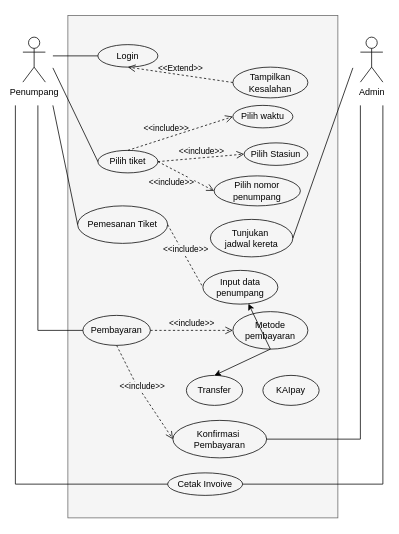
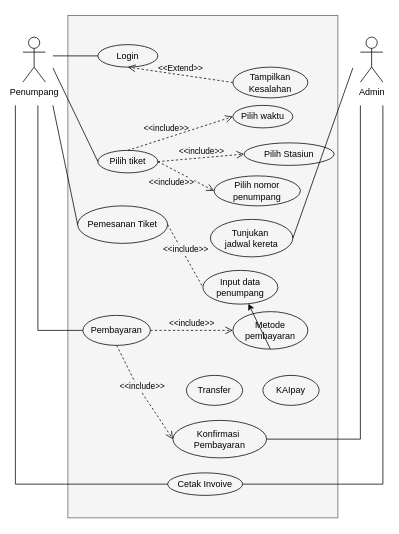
(276, 154) -> (289, 154)
(245, 361) -> none
